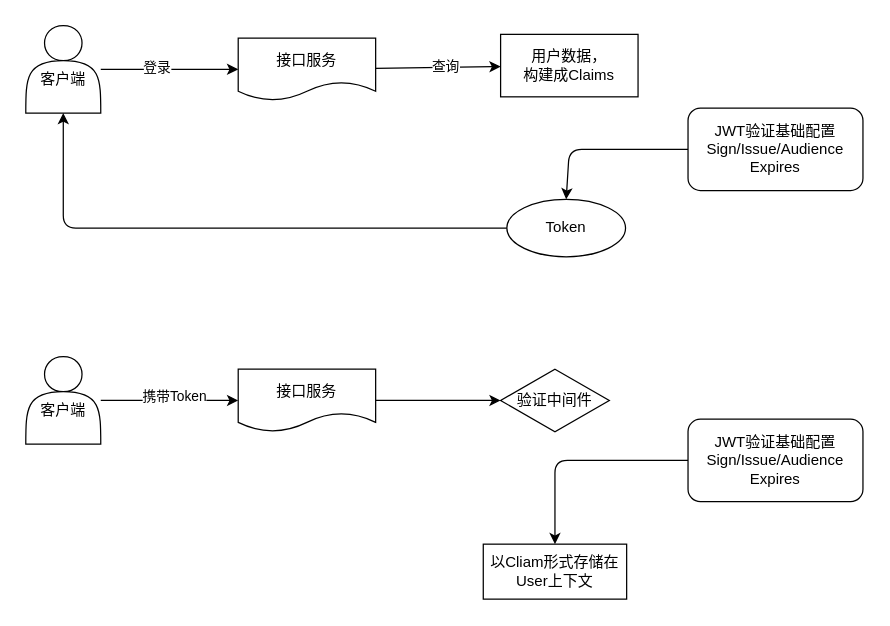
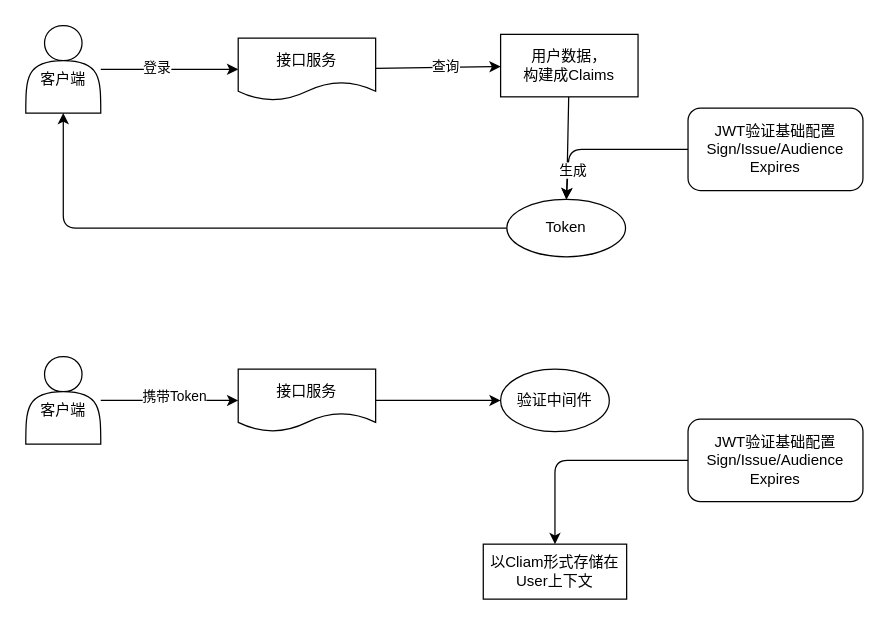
none -> (568, 126)
(555, 401) -> (555, 401)
